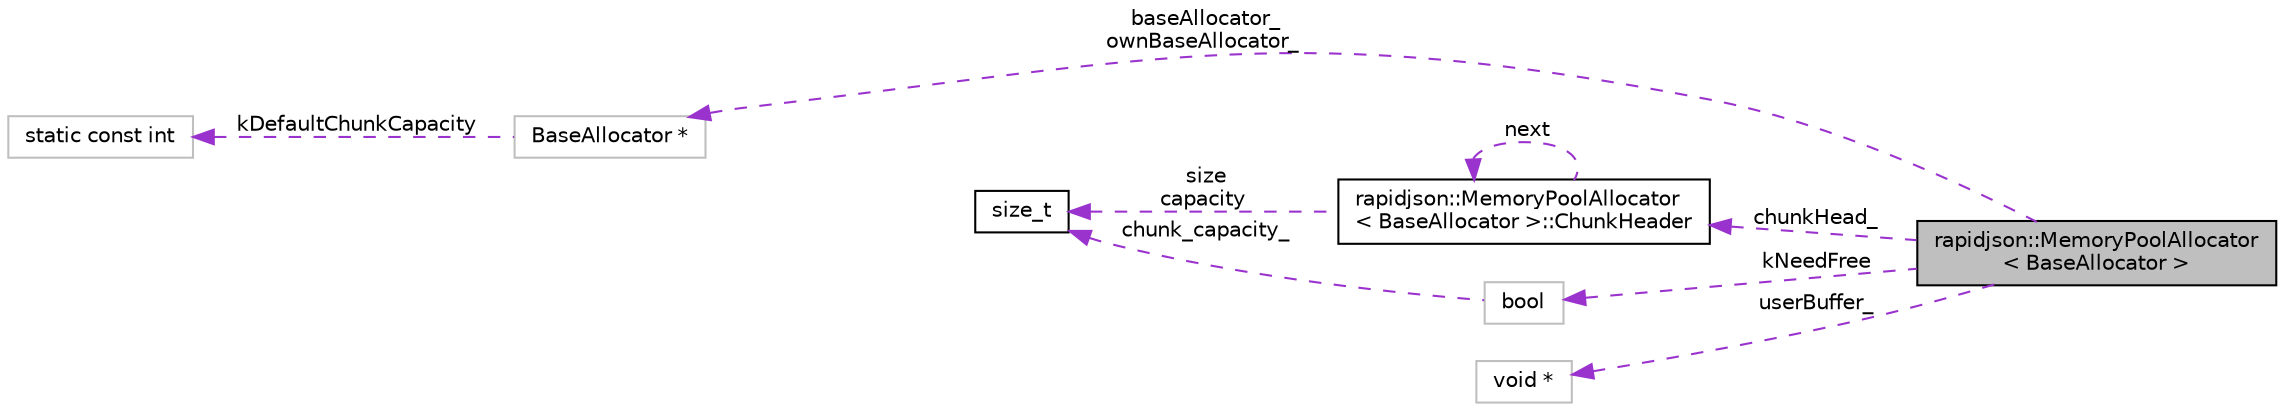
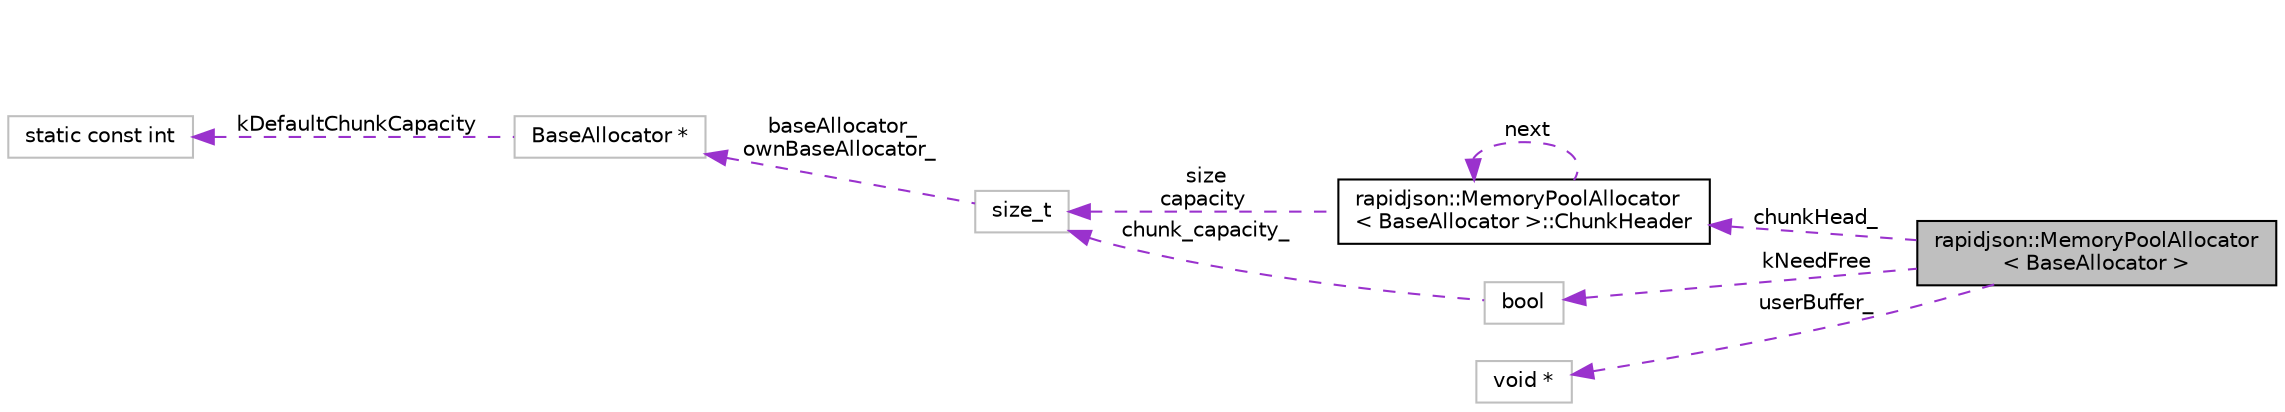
(1385, 57) -> (851, 181)
(1022, 212) -> (1022, 212)
